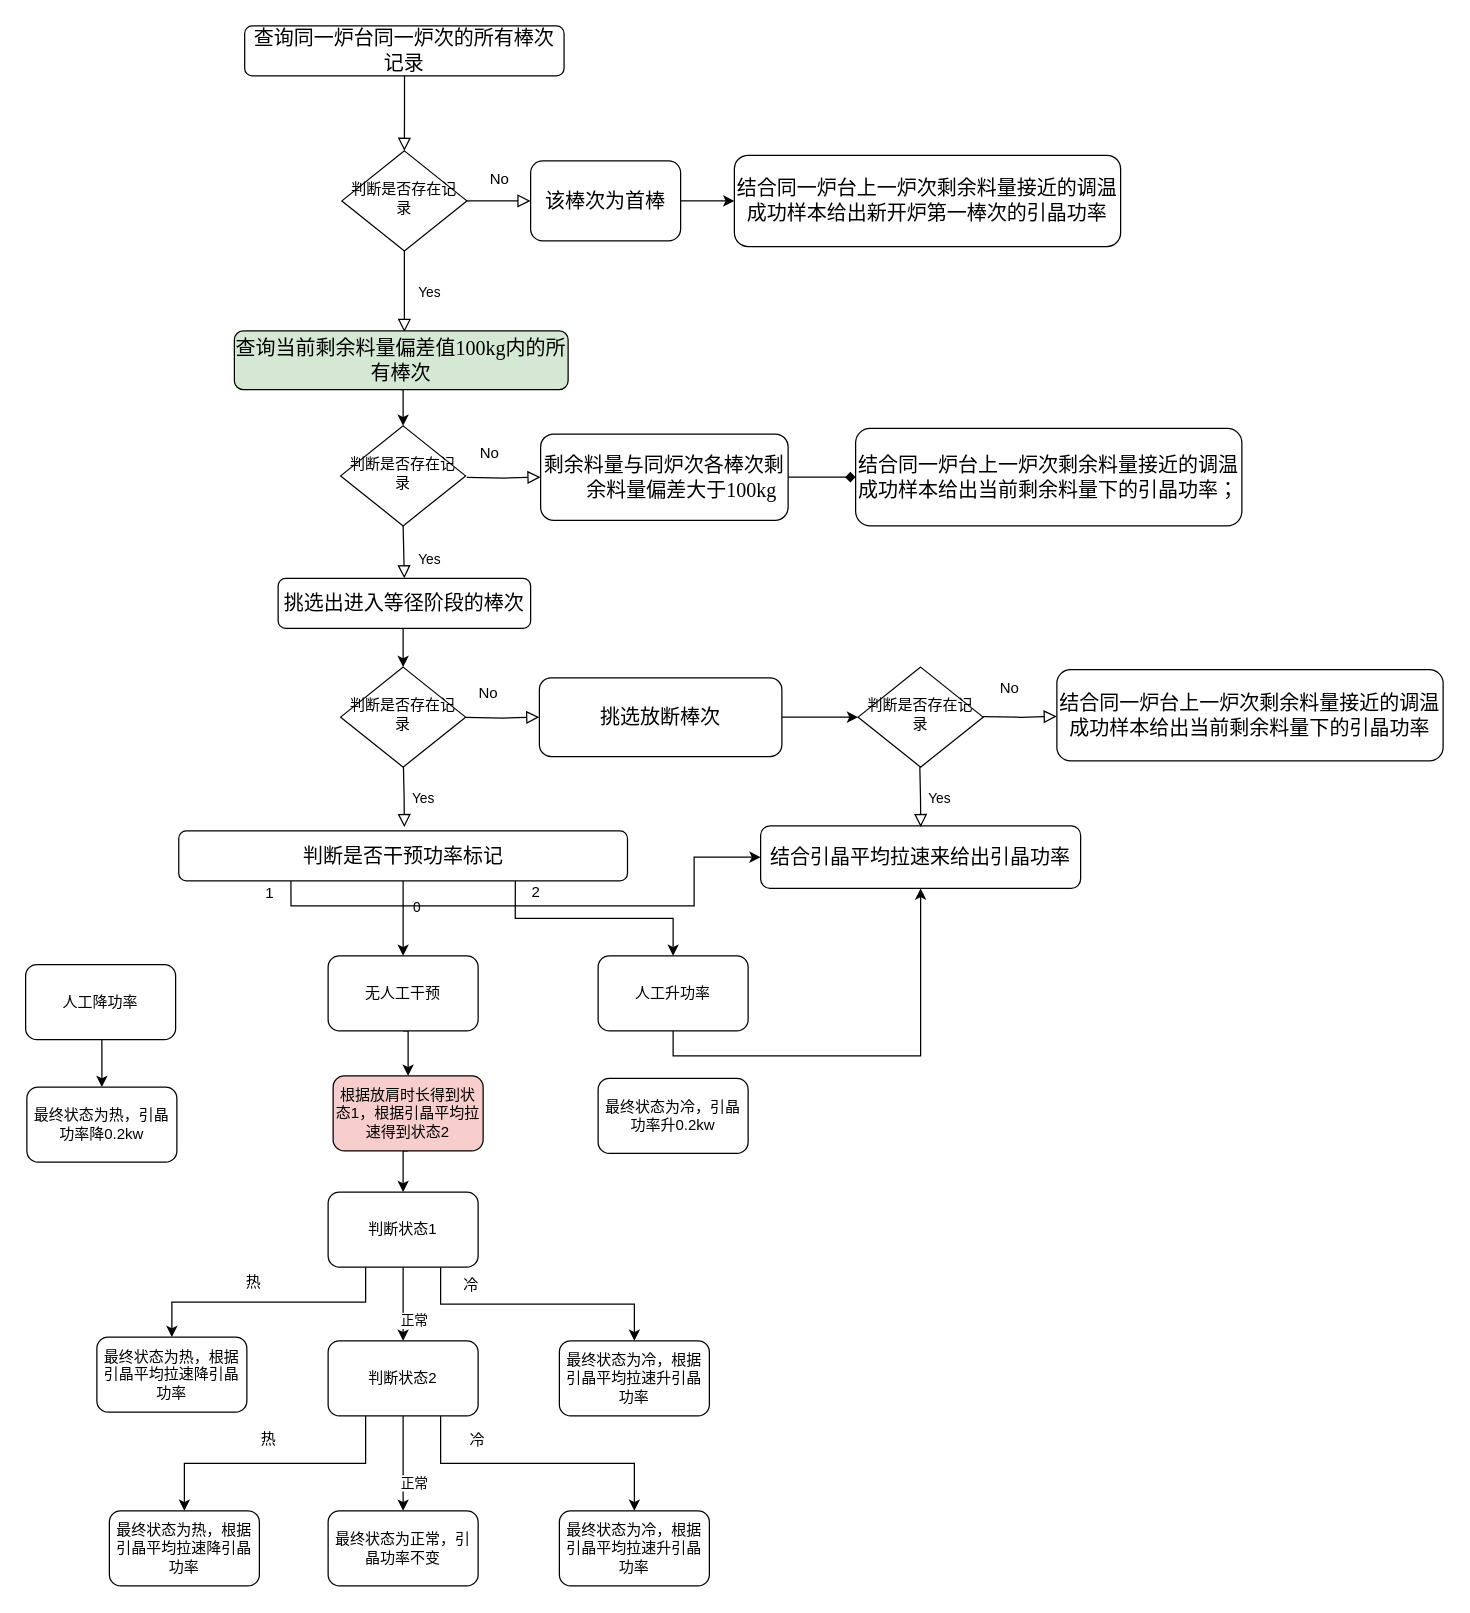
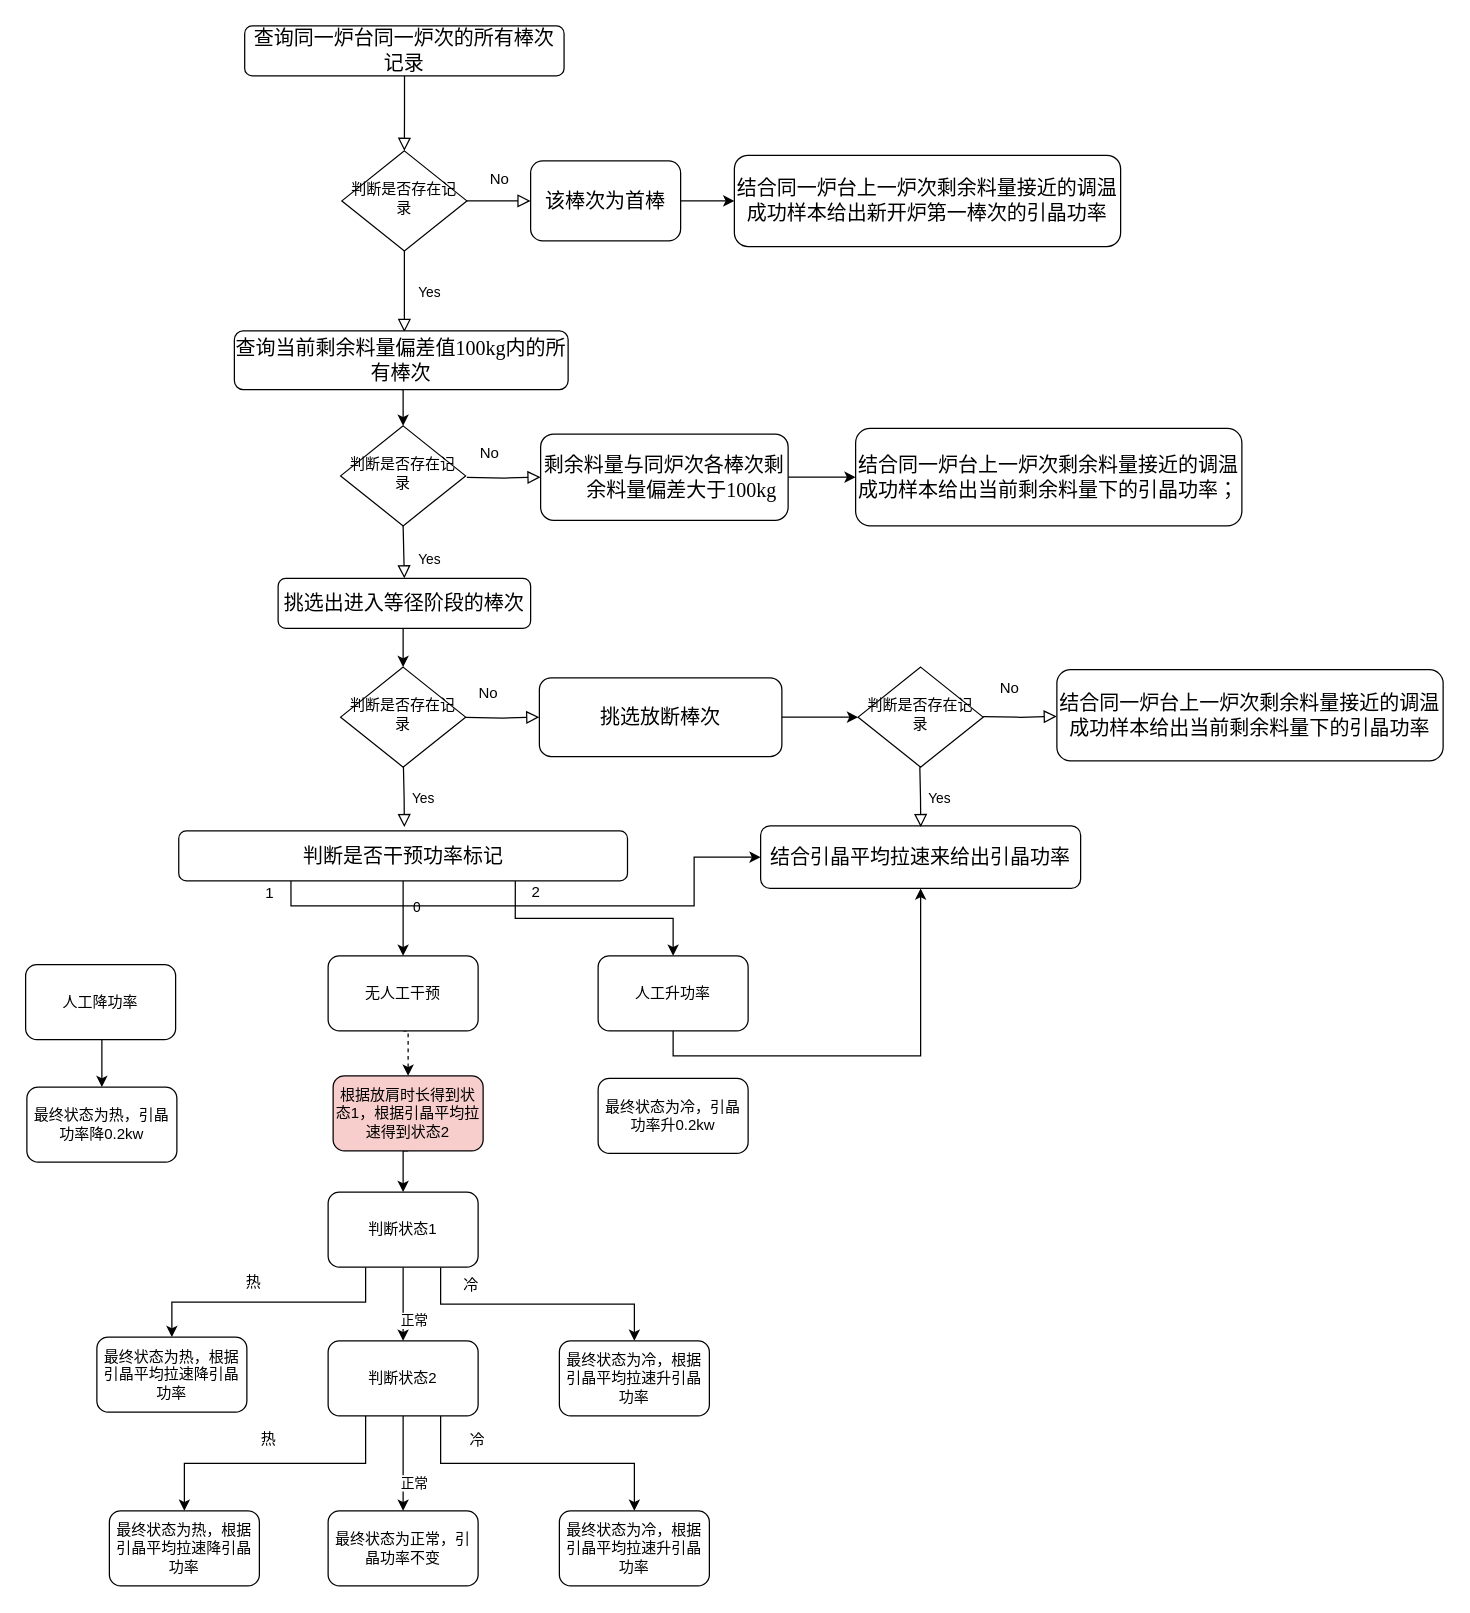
(401, 360) -> (401, 360)
(845, 477) -> (846, 477)
(408, 1046) -> (408, 1046)
